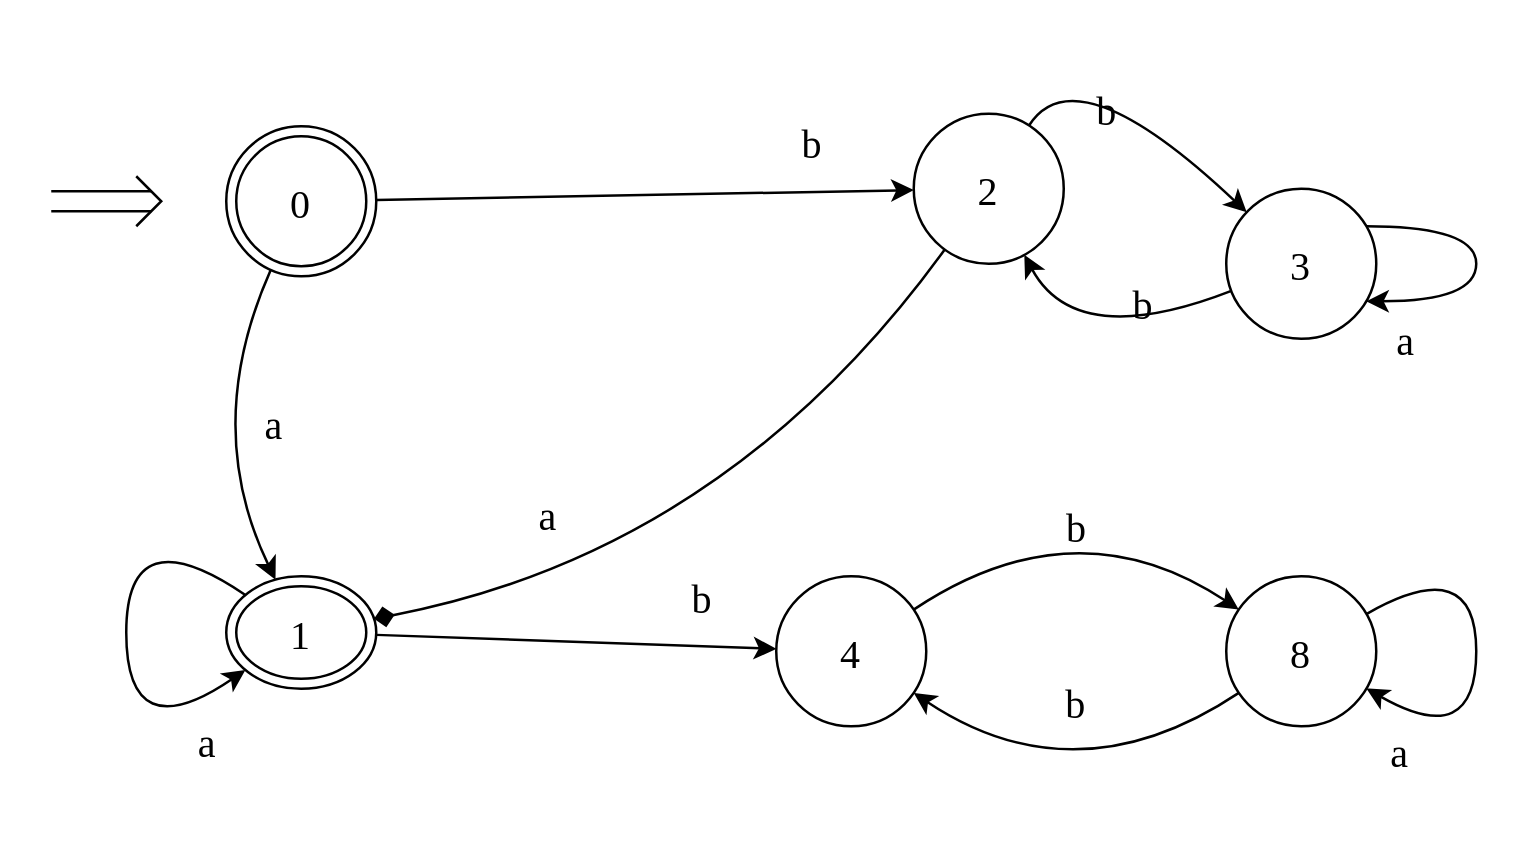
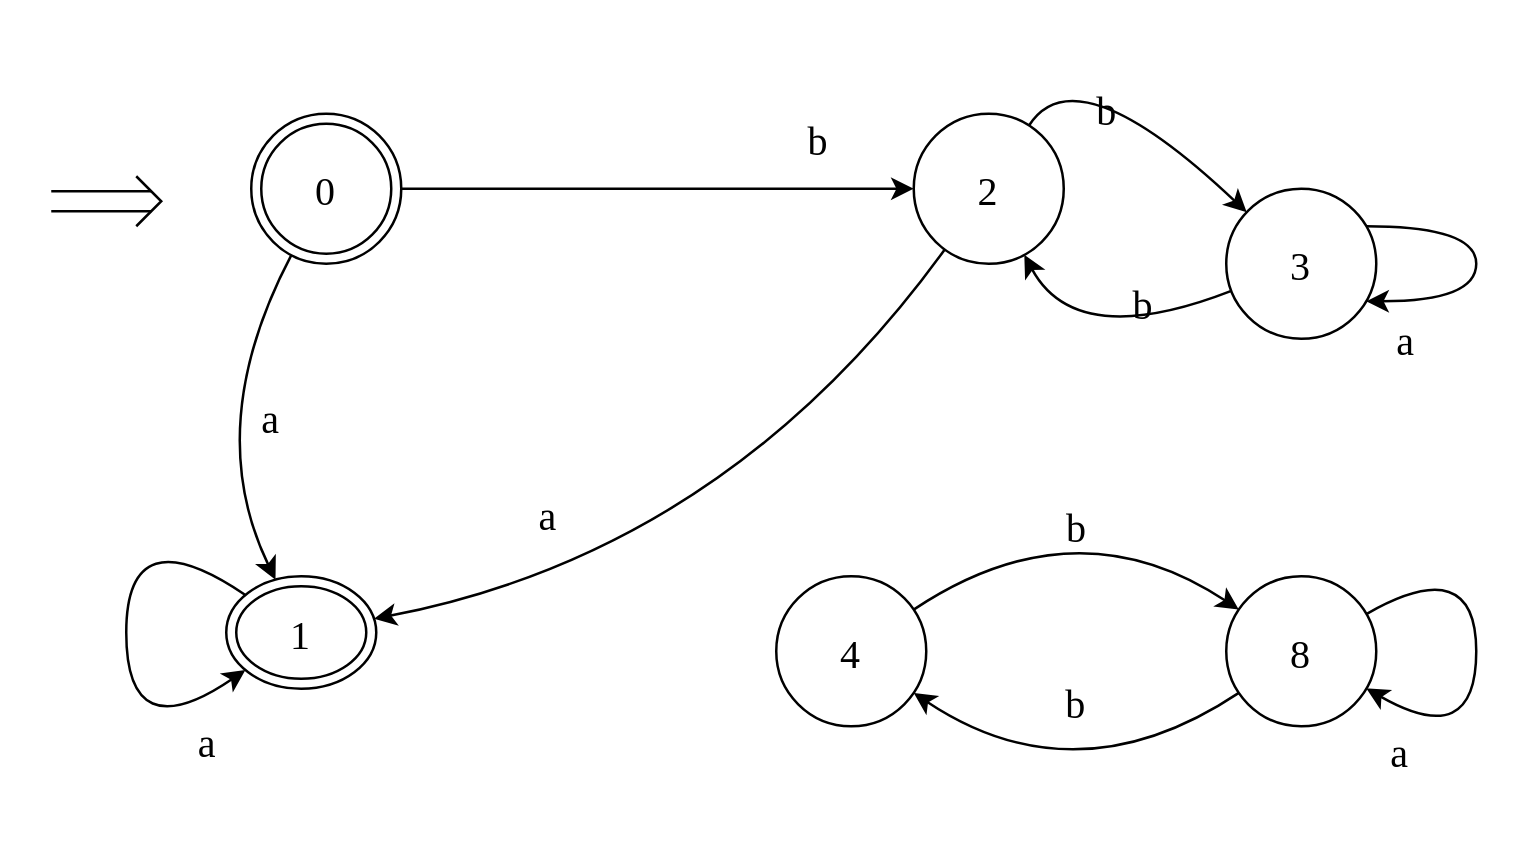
(301, 201) -> (326, 189)
(394, 615) -> (393, 615)
(569, 642) -> none
